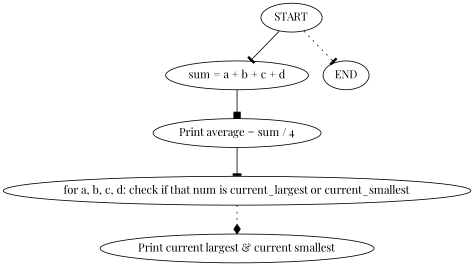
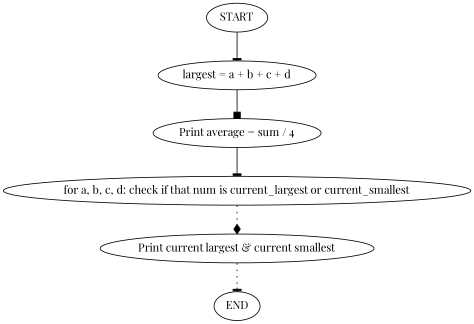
(318, 45) -> (237, 275)
(237, 75) -> (237, 75)
